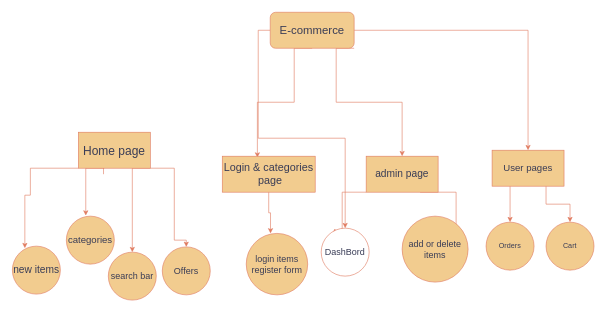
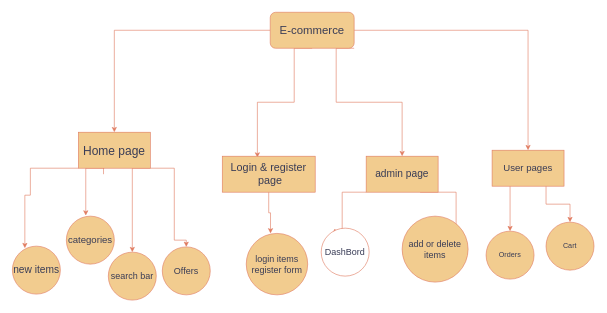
(344, 138) -> (114, 30)
(269, 174) -> (269, 174)
(510, 246) -> (510, 255)
